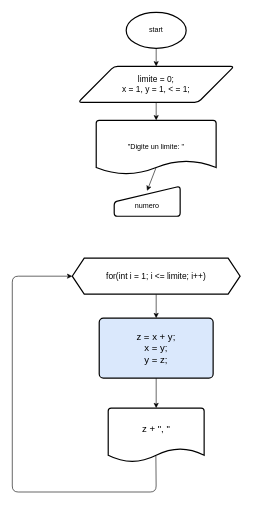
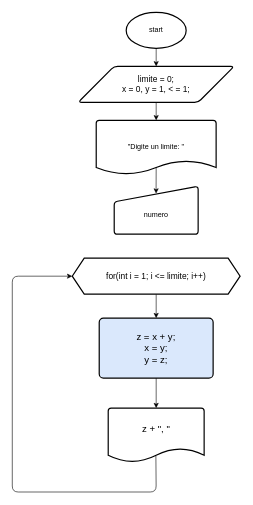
(156, 84) -> (156, 84)
(147, 201) -> (156, 210)
